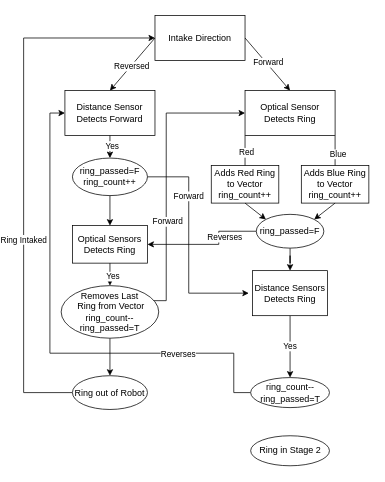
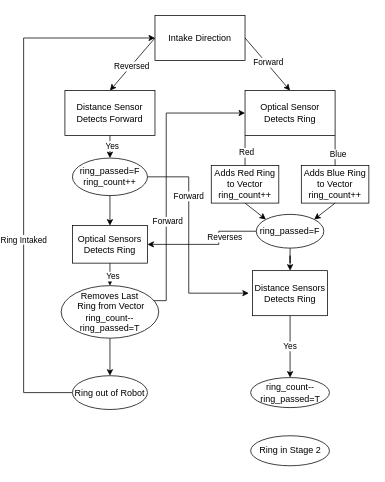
(168, 353) -> none
